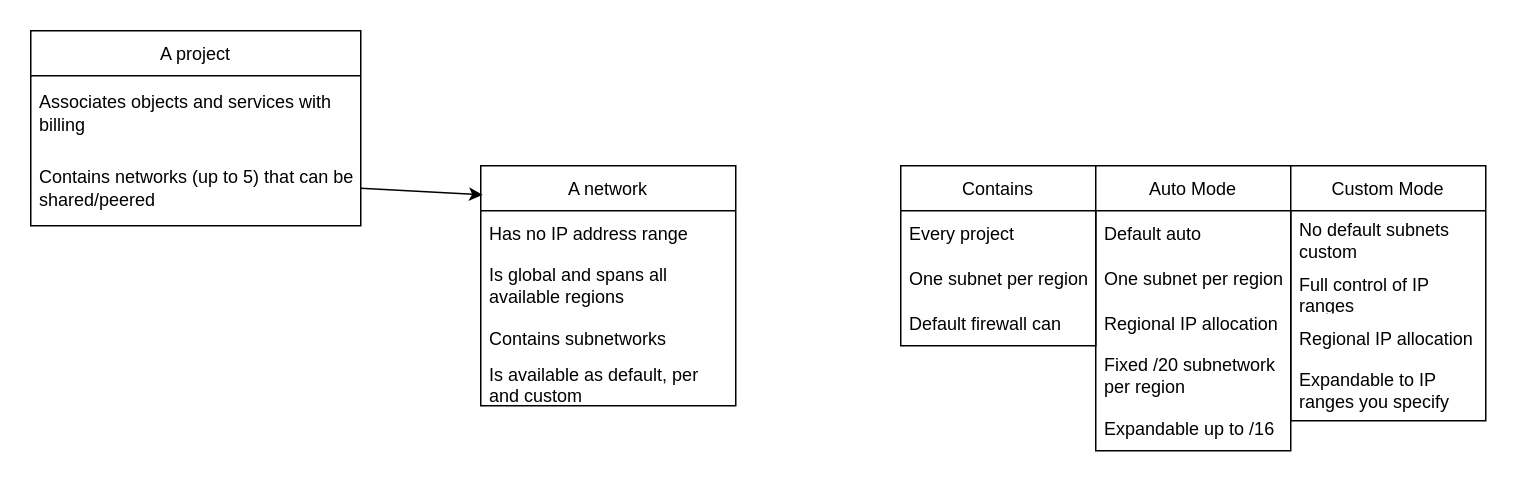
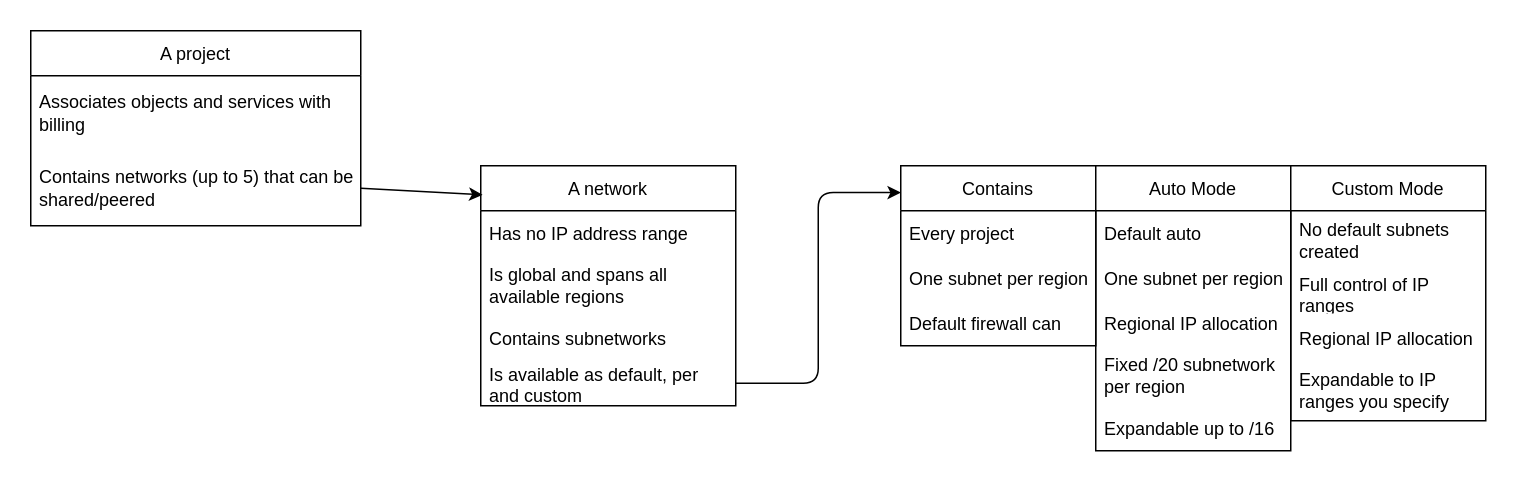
(1390, 241) -> (1390, 241)
none -> (818, 292)
